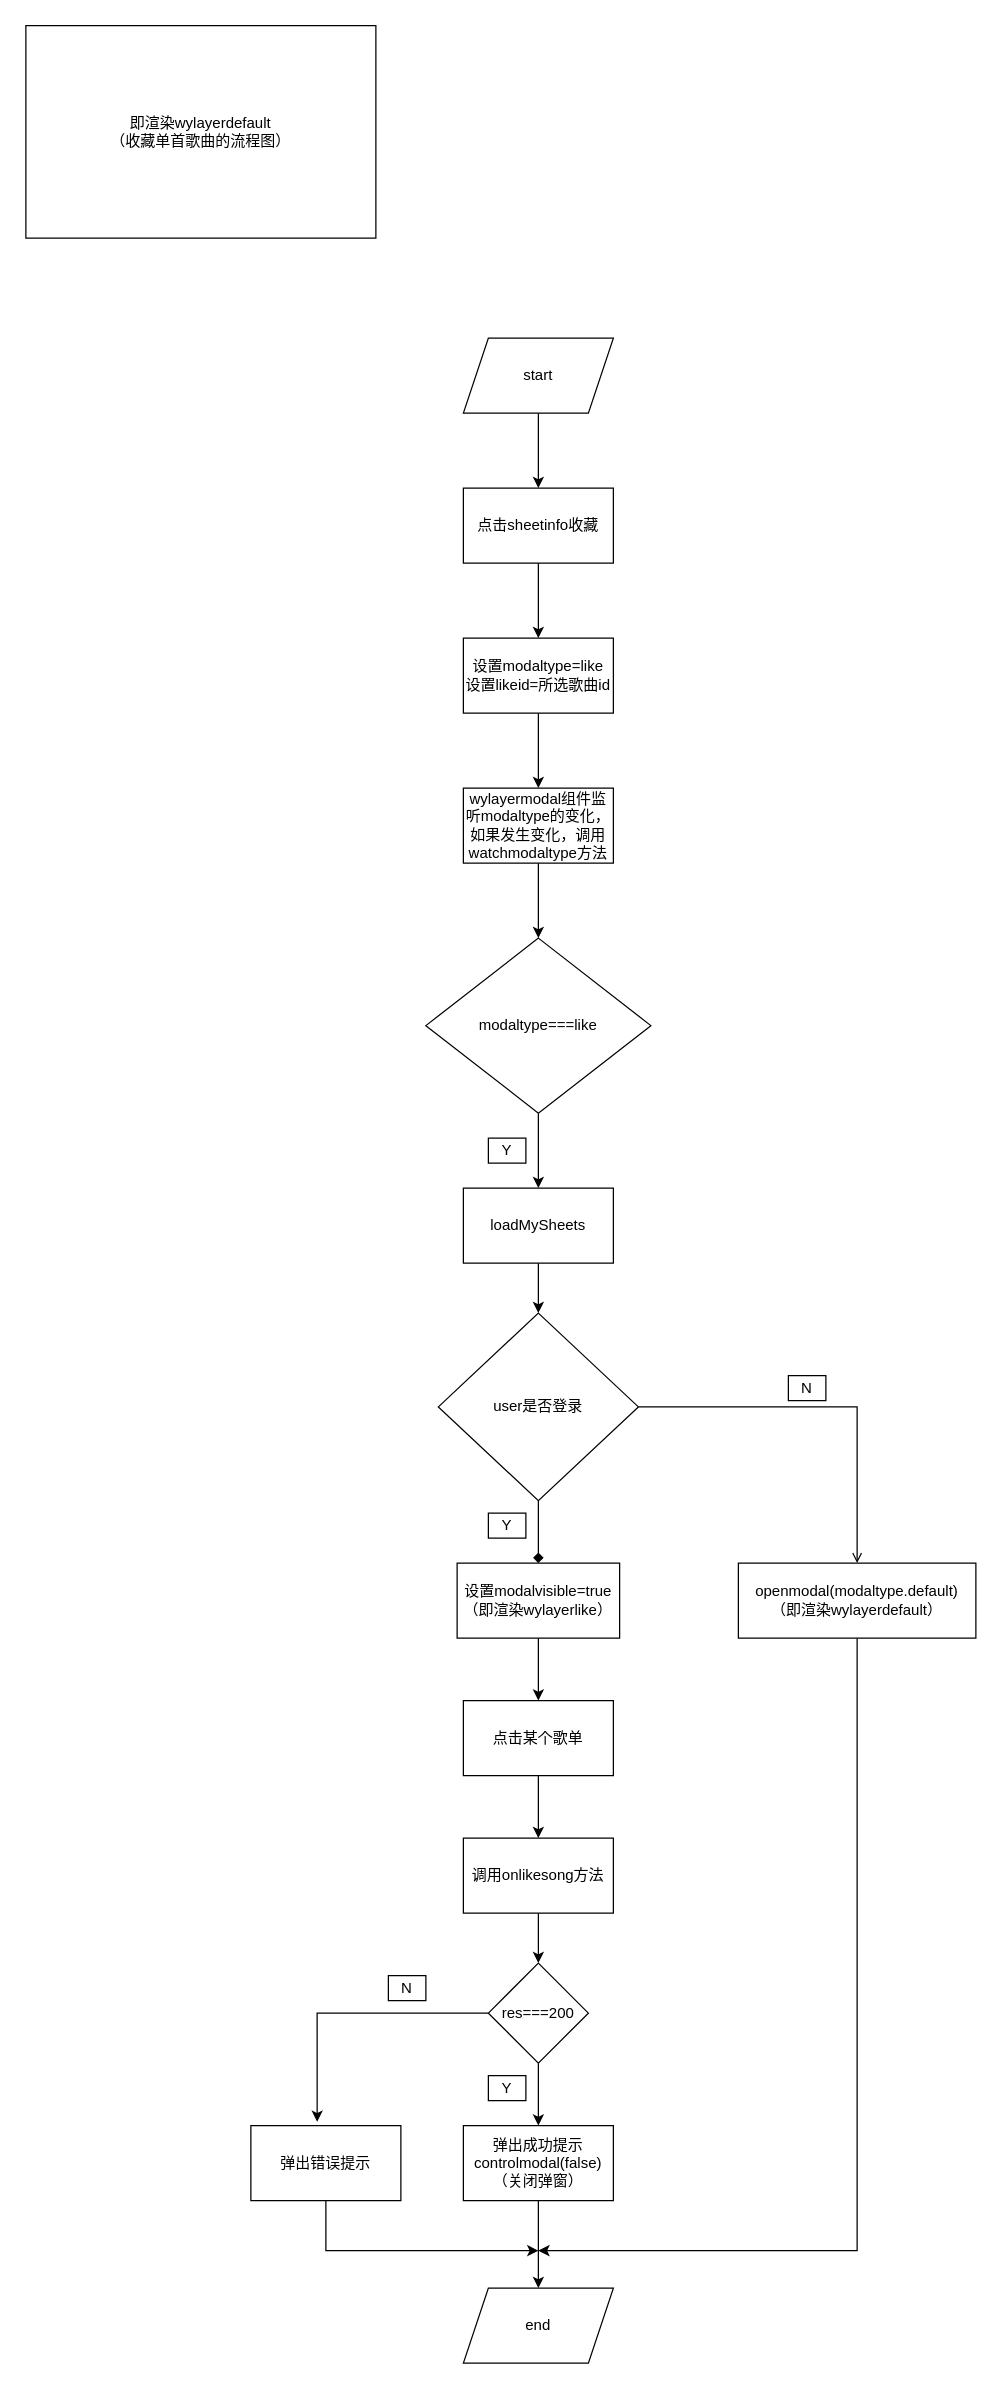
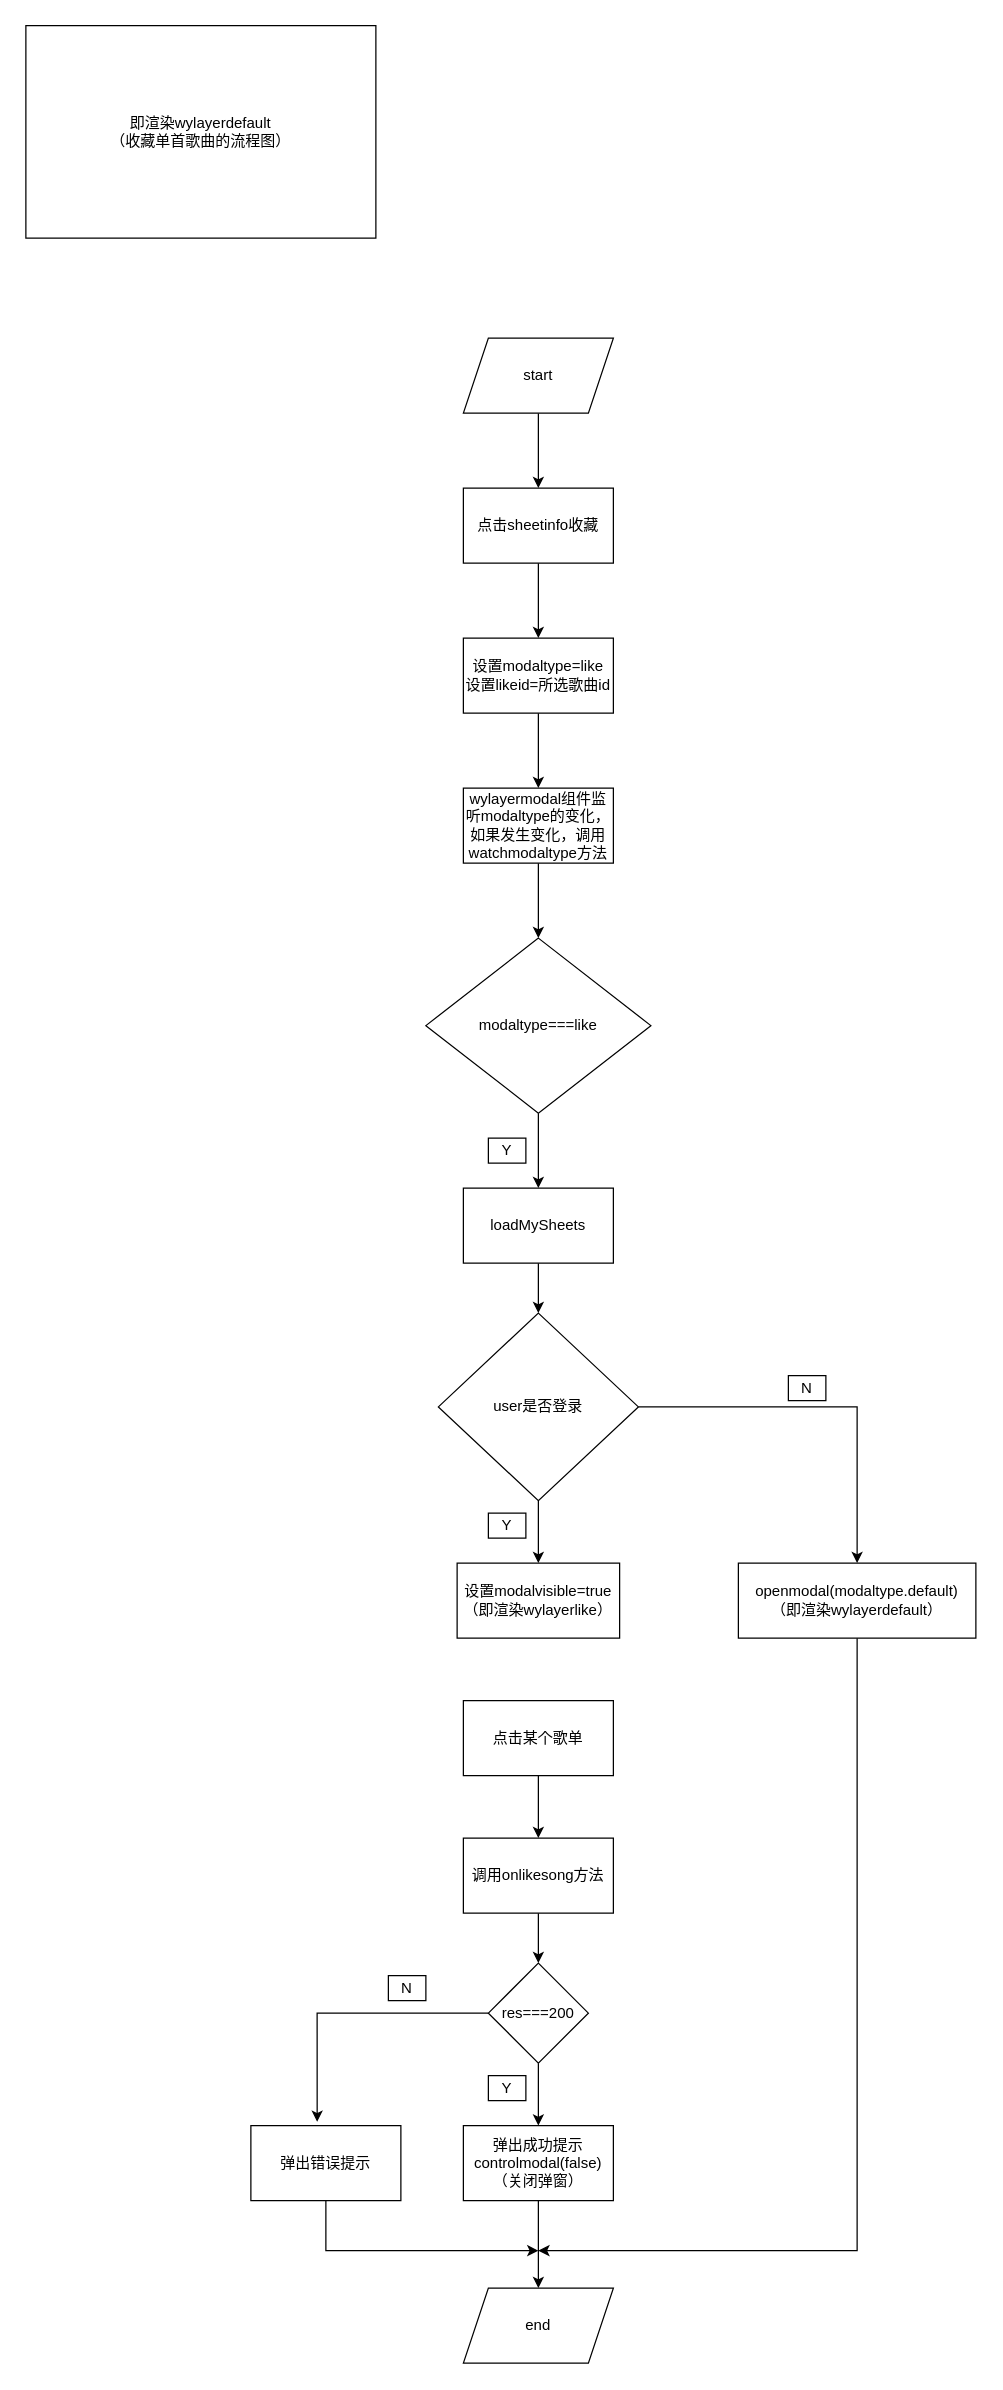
(538, 1552) -> (538, 1553)
(857, 1555) -> (857, 1553)
(538, 1665) -> none
